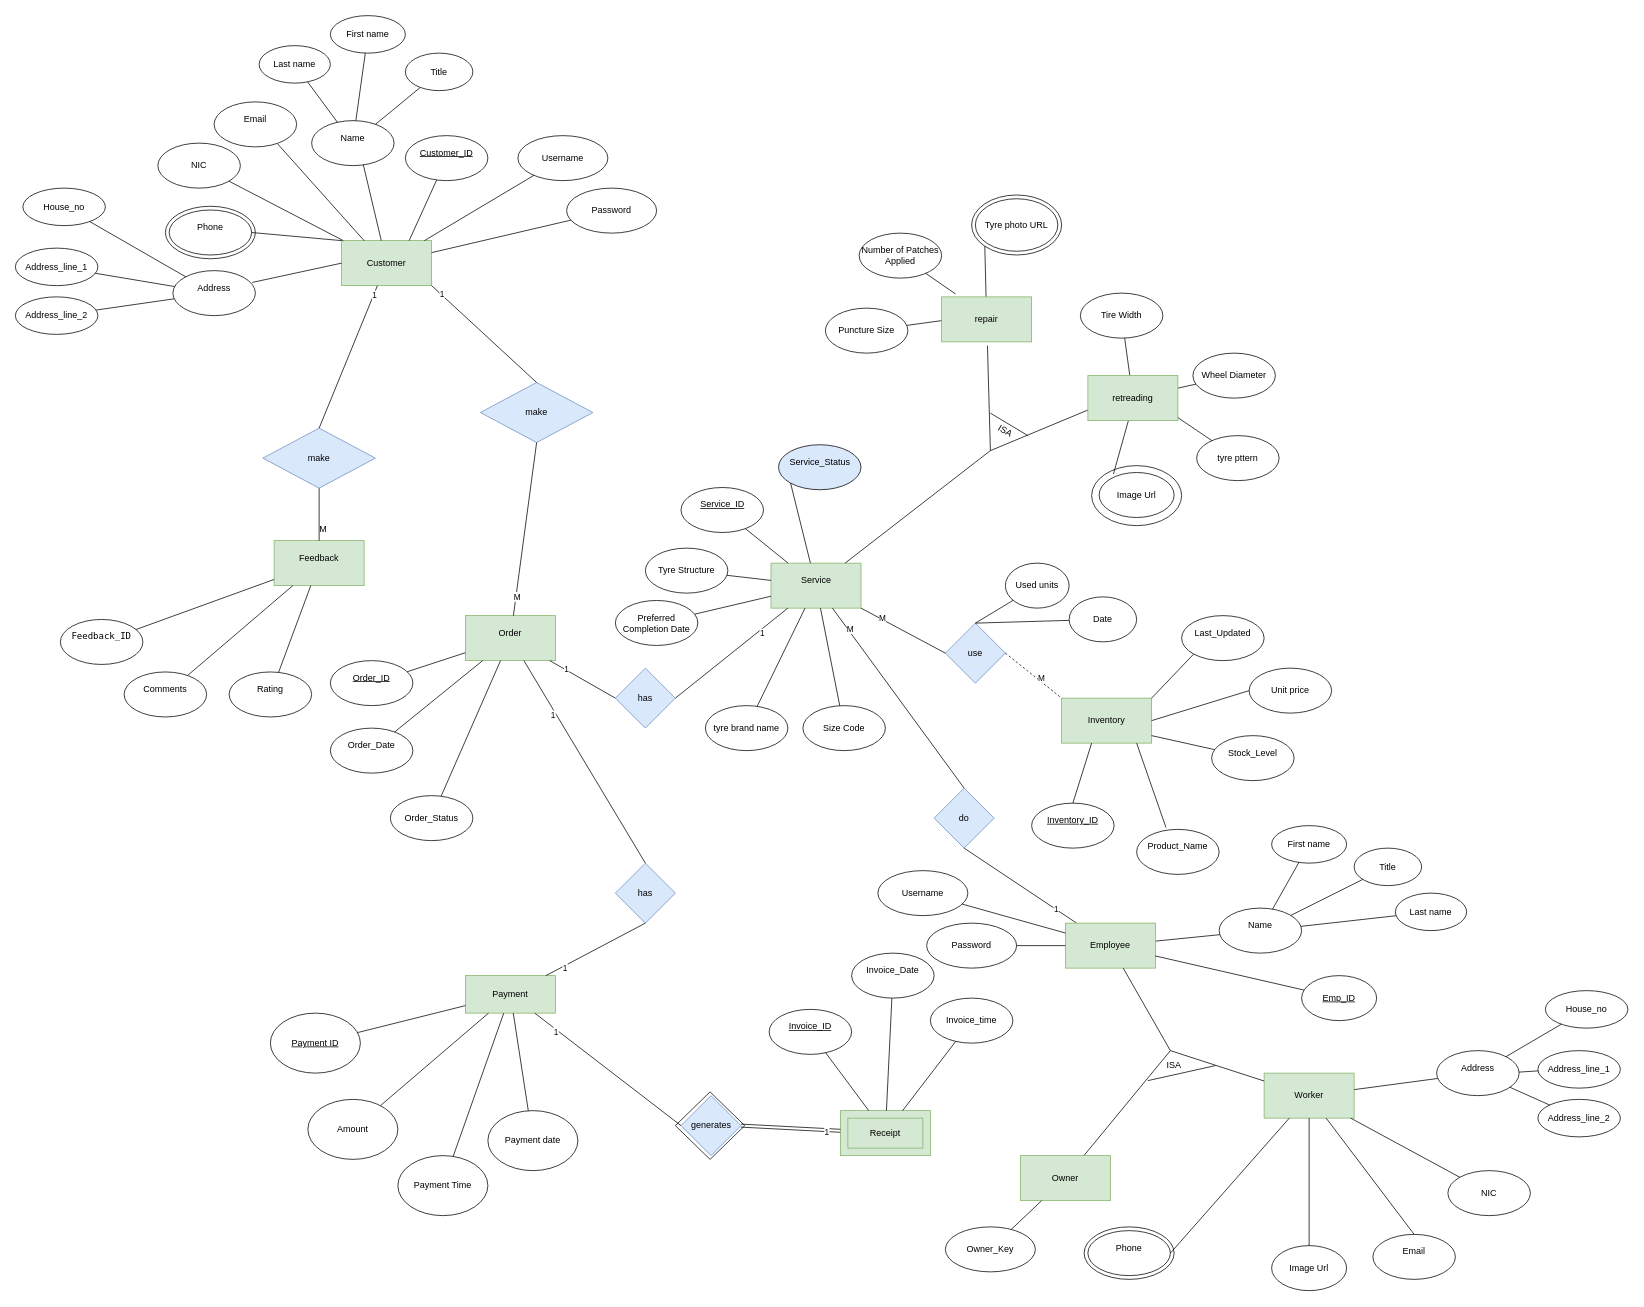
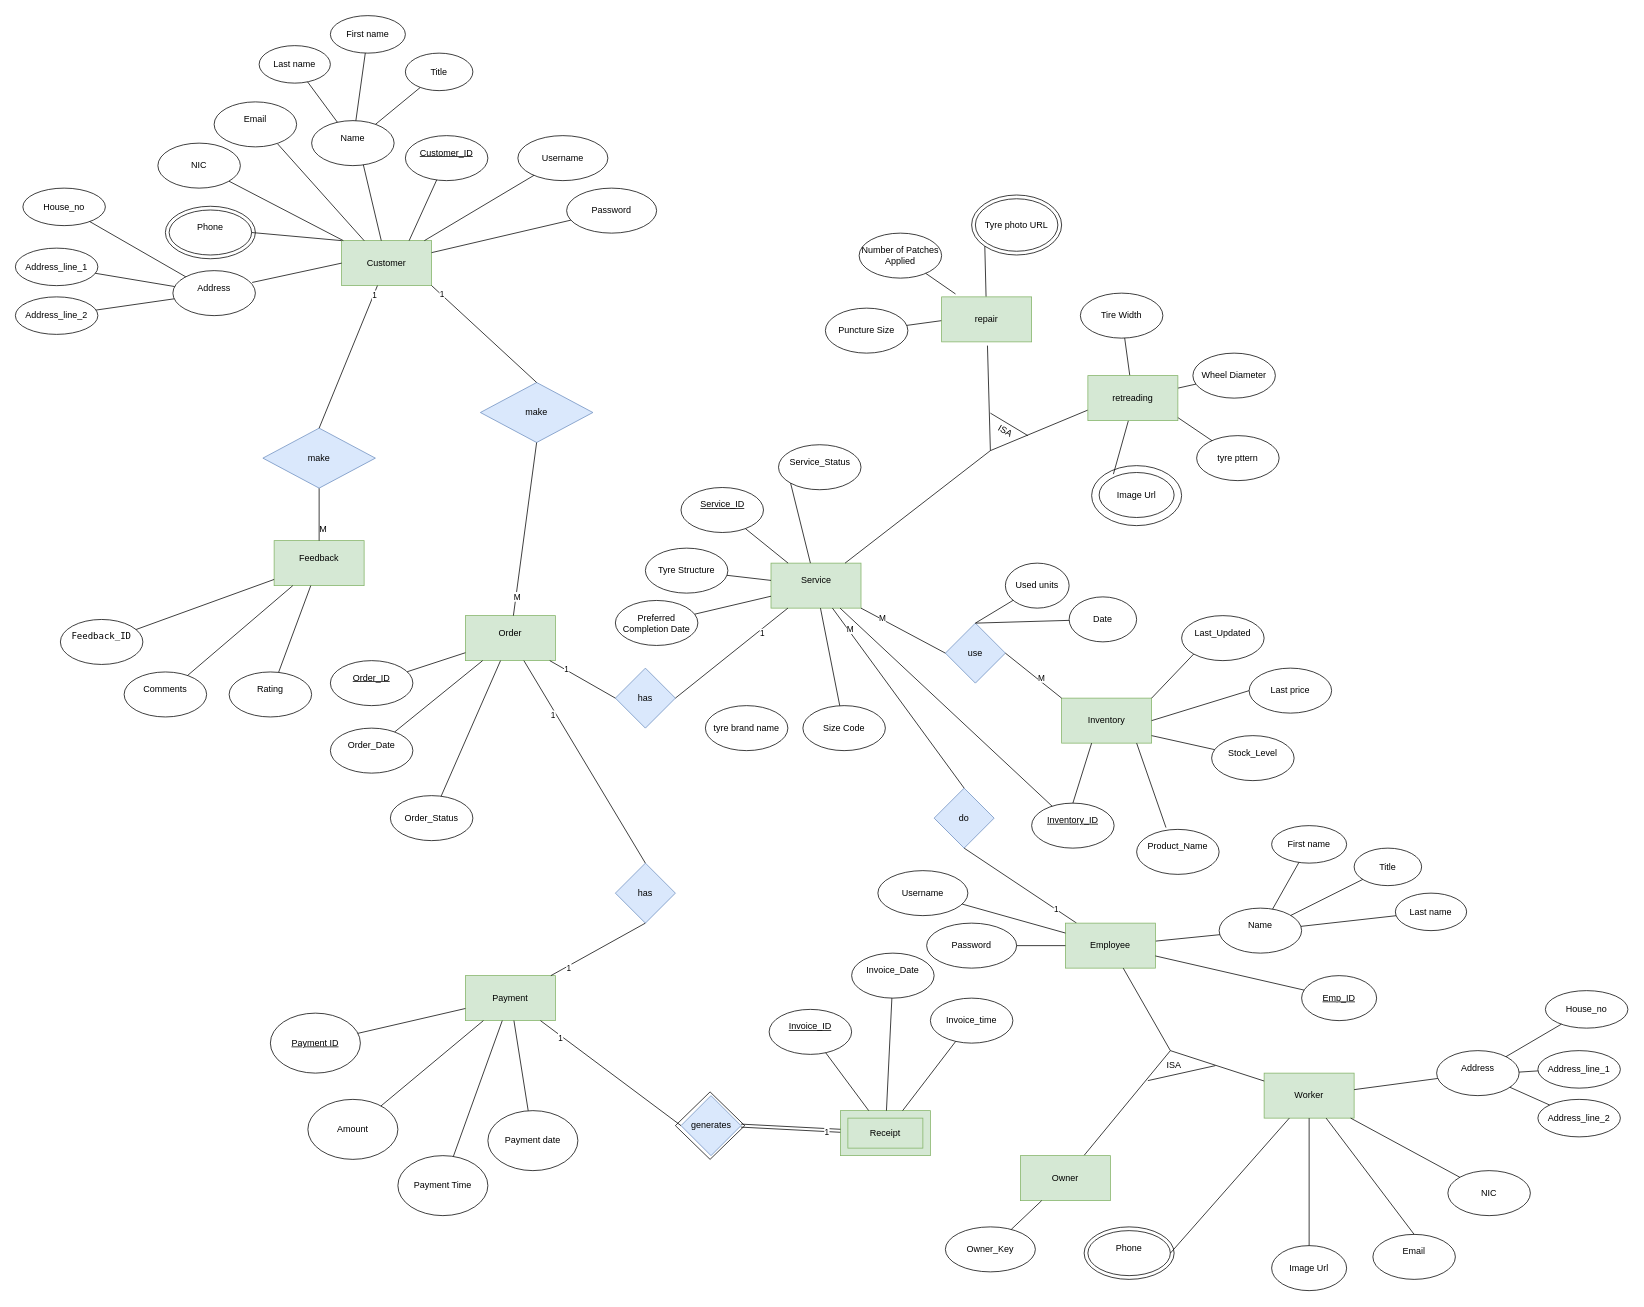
(820, 467) -> (820, 467)
(781, 657) -> (946, 707)
(1034, 675) -> (1034, 675)
(1290, 690) -> (1290, 690)
(510, 994) -> (510, 998)
